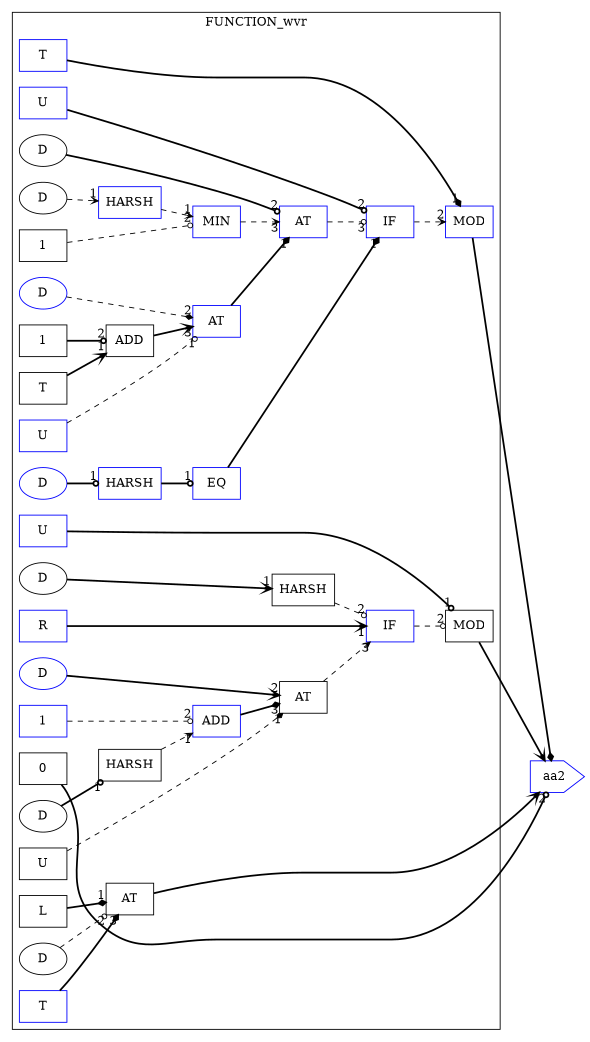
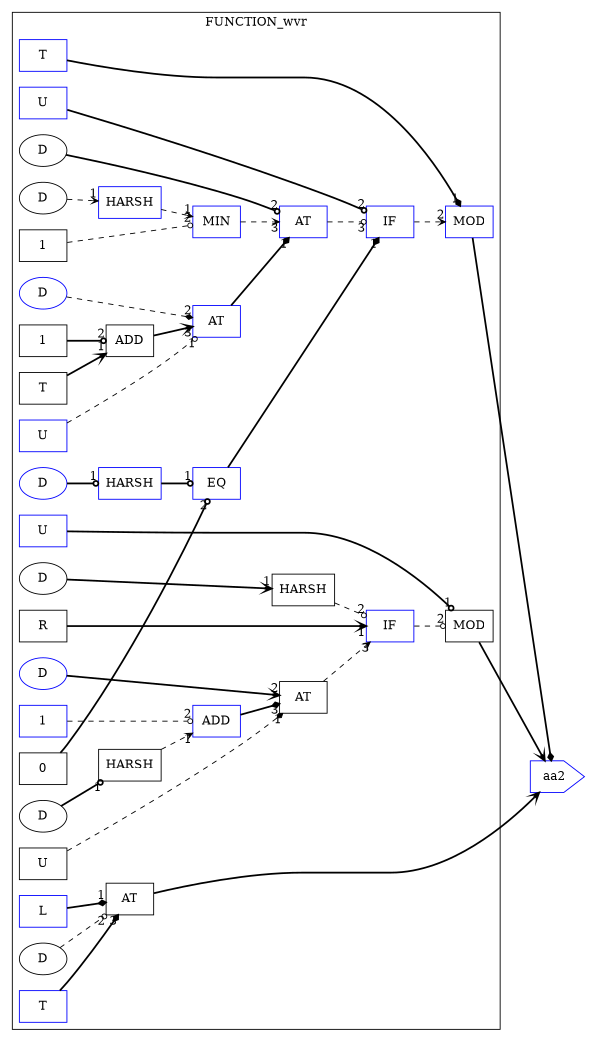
(43, 626) -> (43, 626)
(43, 911) -> (43, 911)
(278, 940) -> (139, 632)
